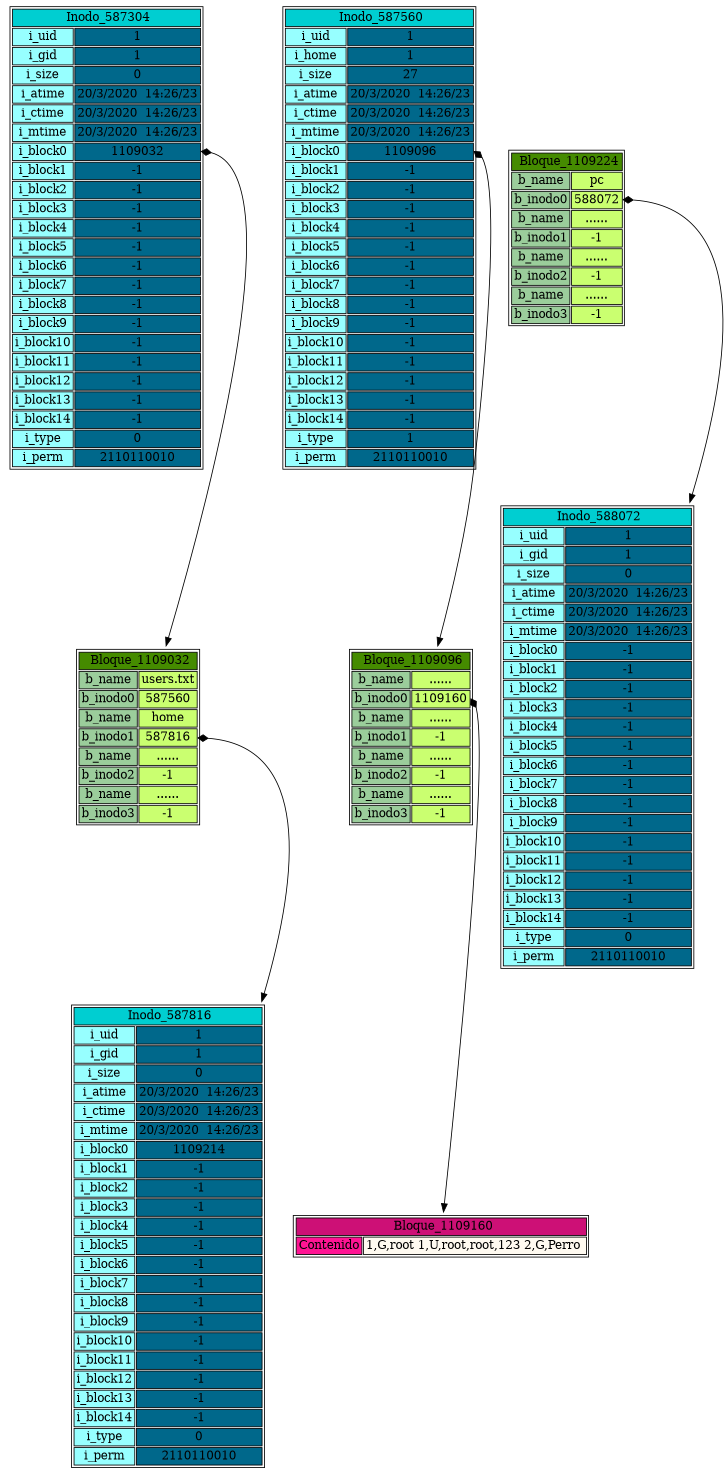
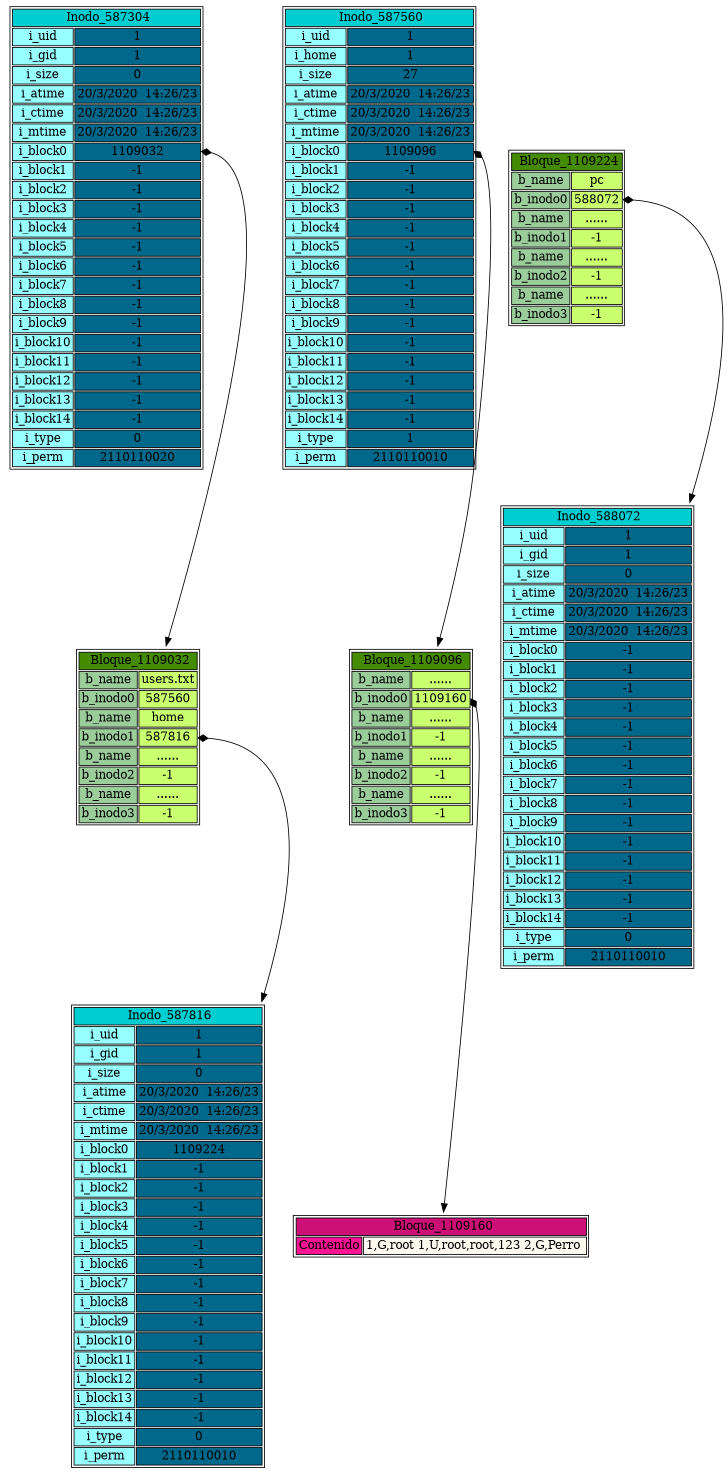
(138, 458) -> (138, 458)
(199, 1150) -> (199, 1150)
